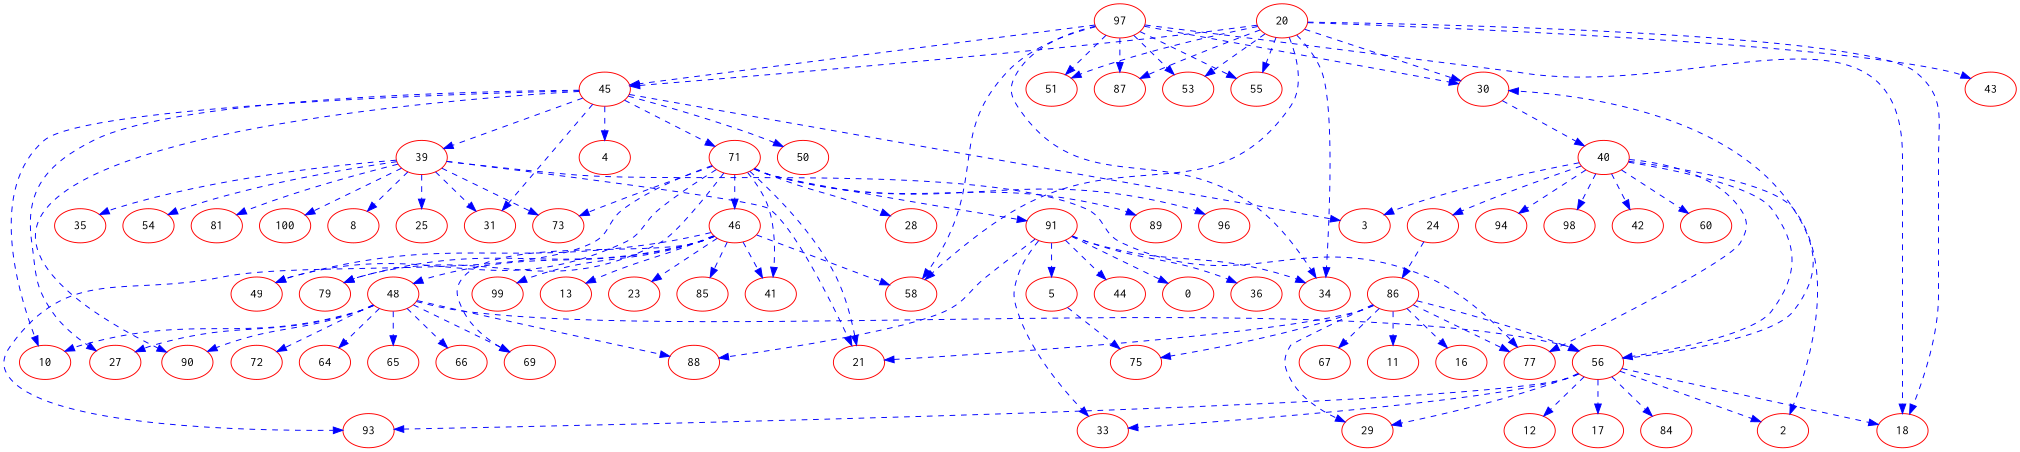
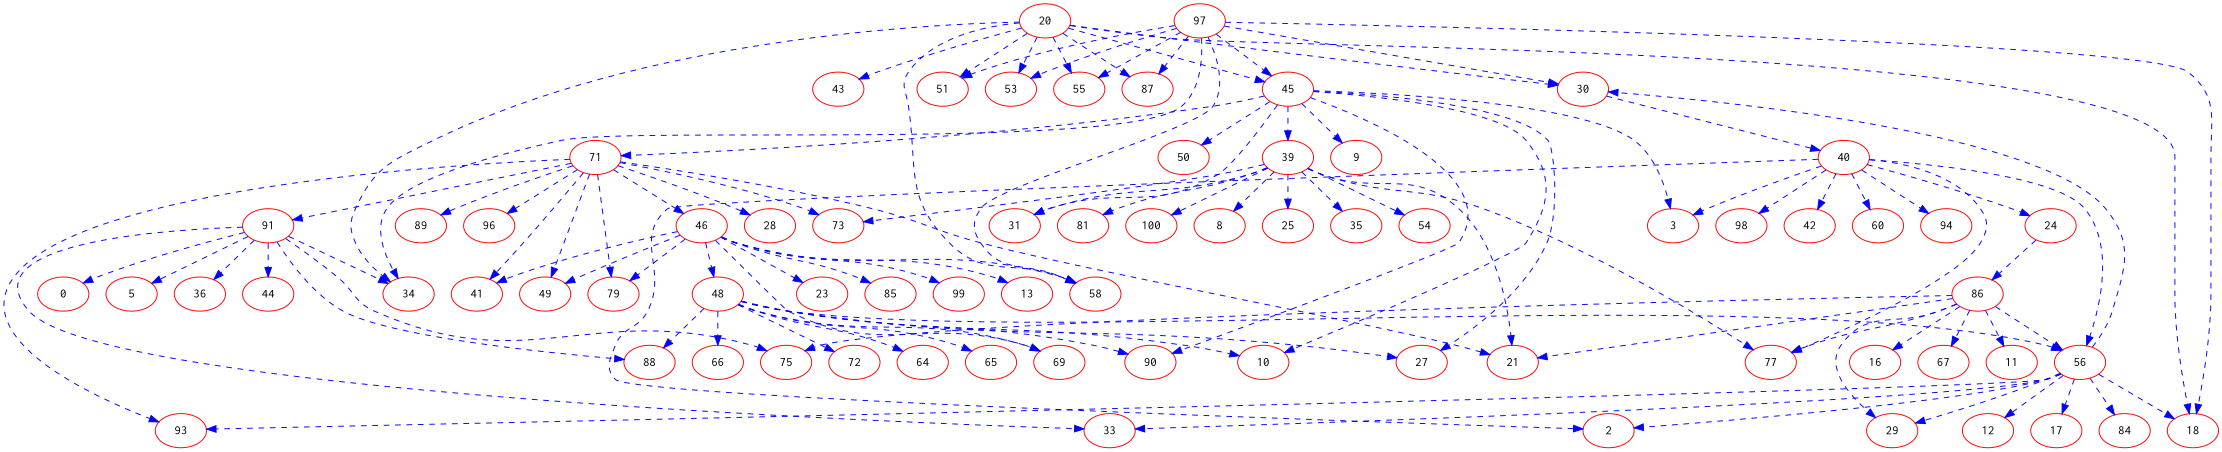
(605, 157) -> (1356, 157)
(1090, 325) -> (507, 340)
